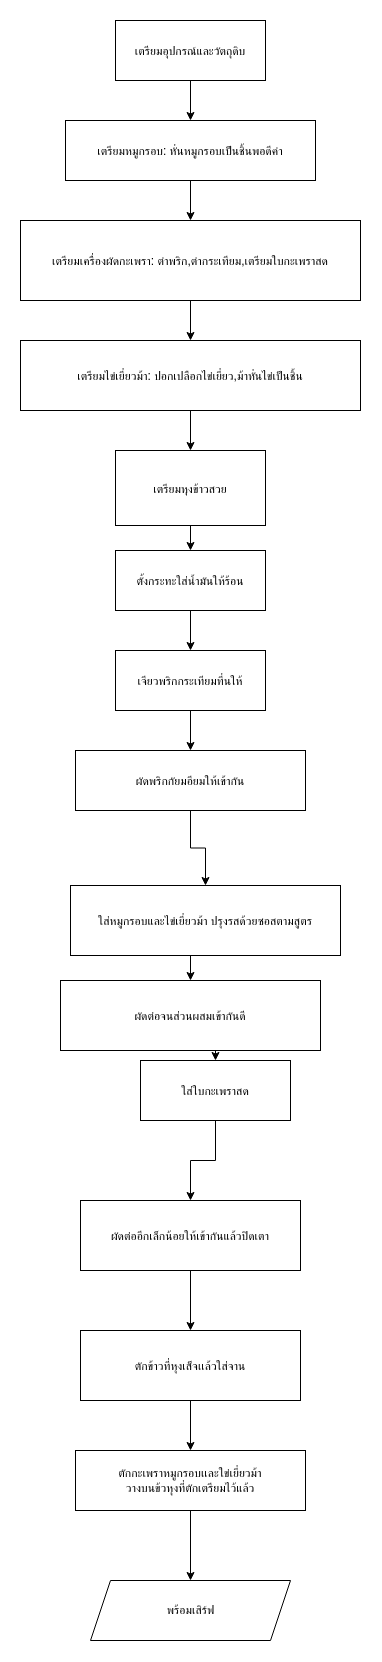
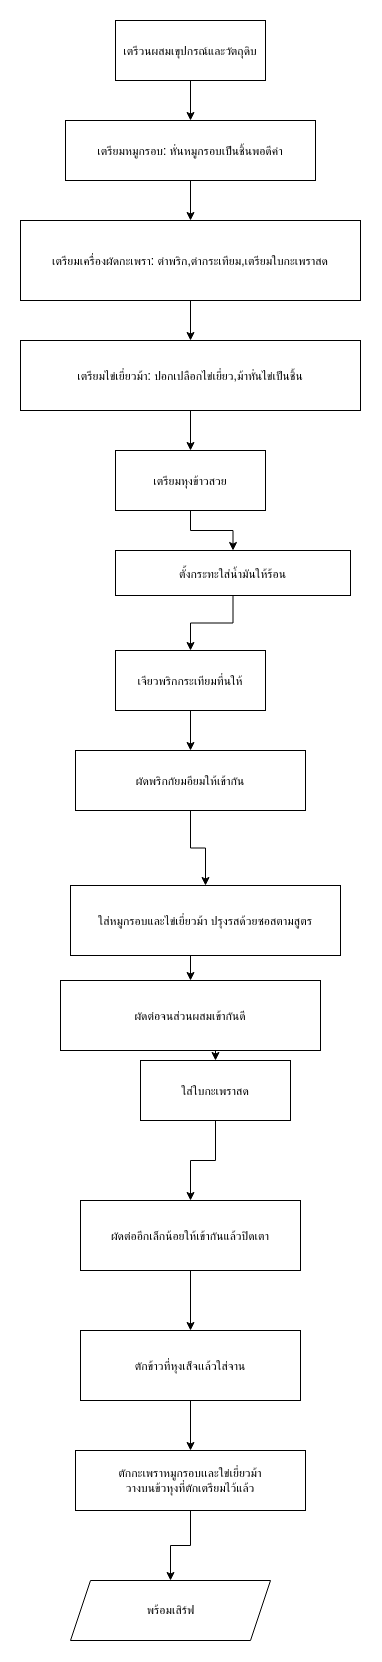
(190, 51) -> (190, 51)
(191, 488) -> (191, 481)
(191, 581) -> (233, 573)
(191, 1611) -> (171, 1611)
